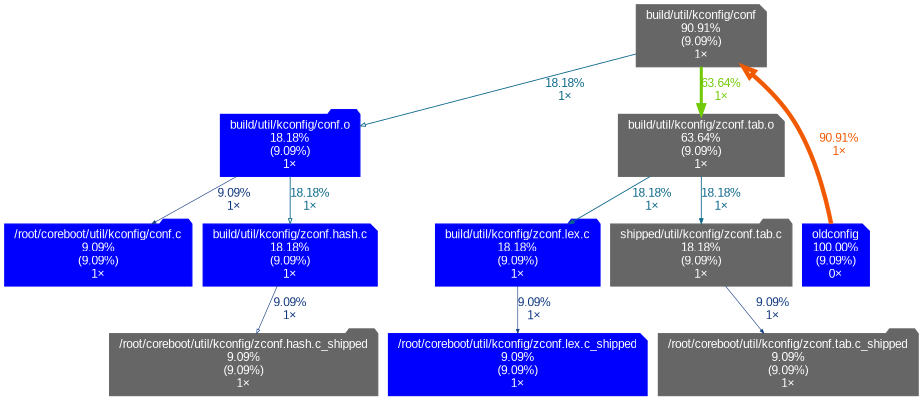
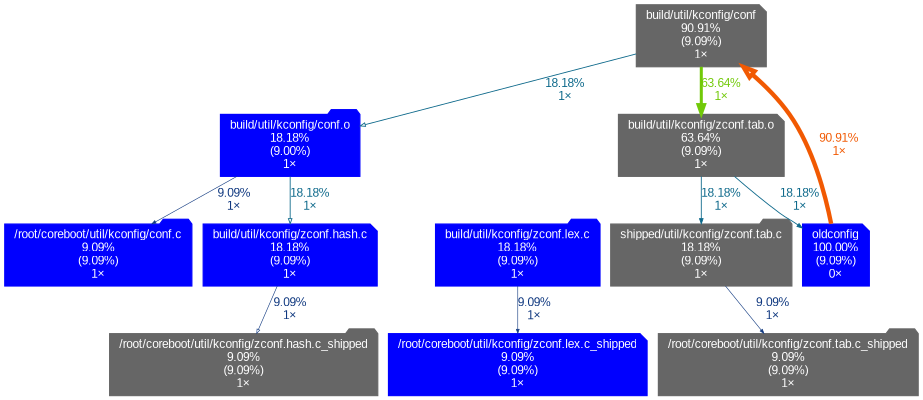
(290, 145) -> (290, 145)
(612, 199) -> (765, 202)
